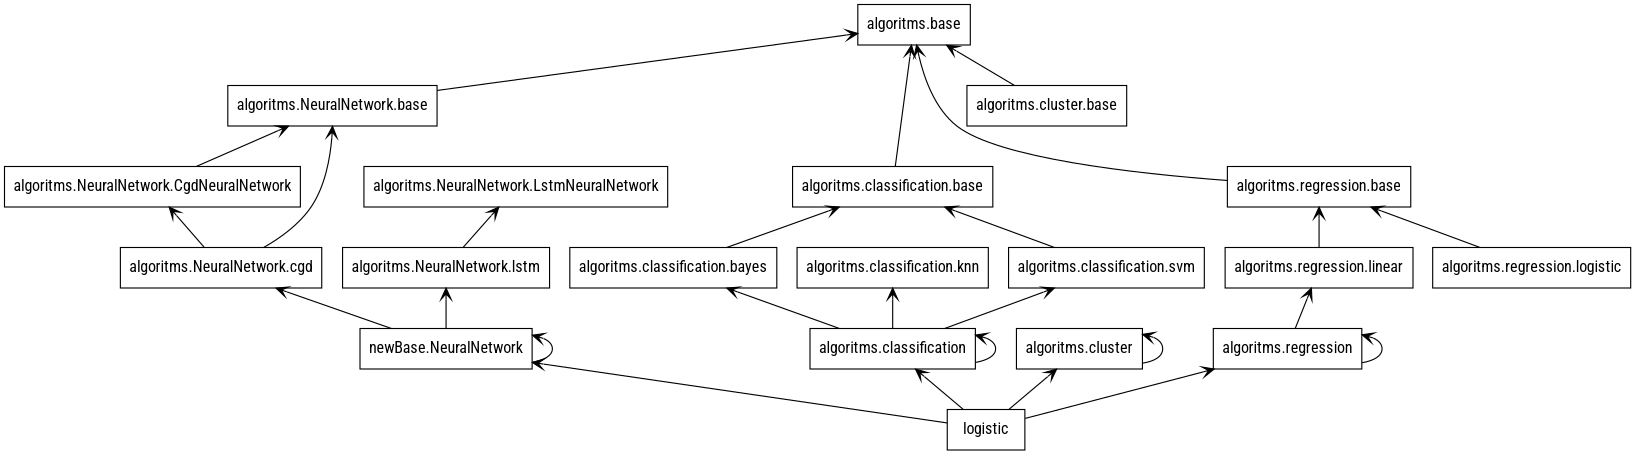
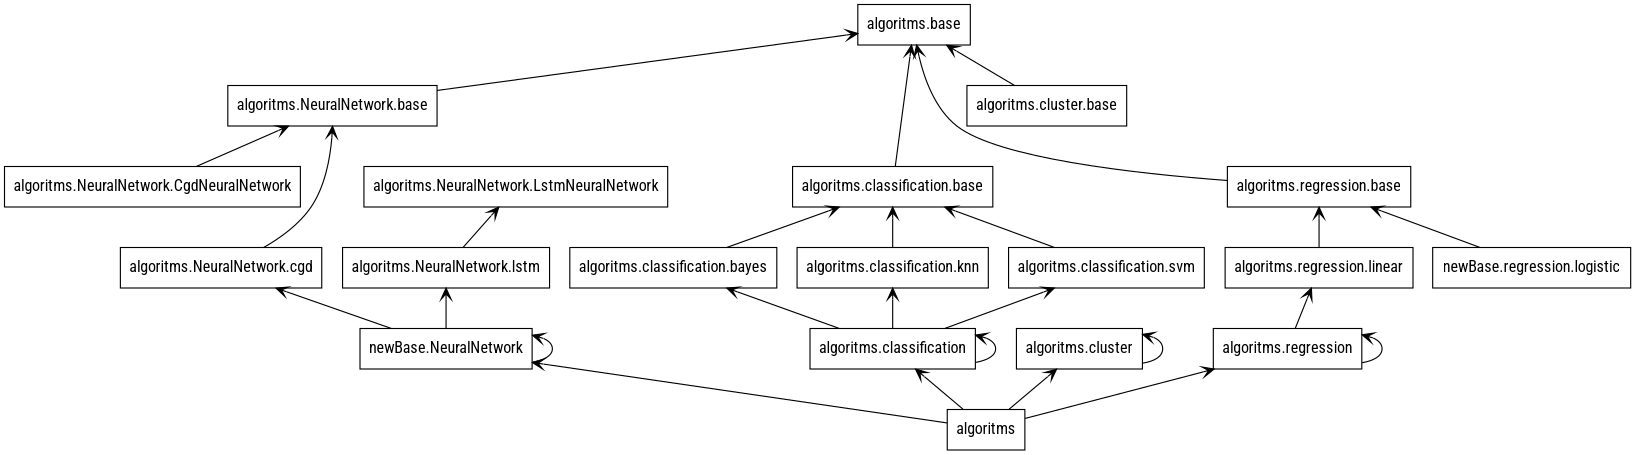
(190, 231) -> none
none -> (893, 233)
(1532, 268) -> (1532, 268)
(986, 430) -> (986, 430)
